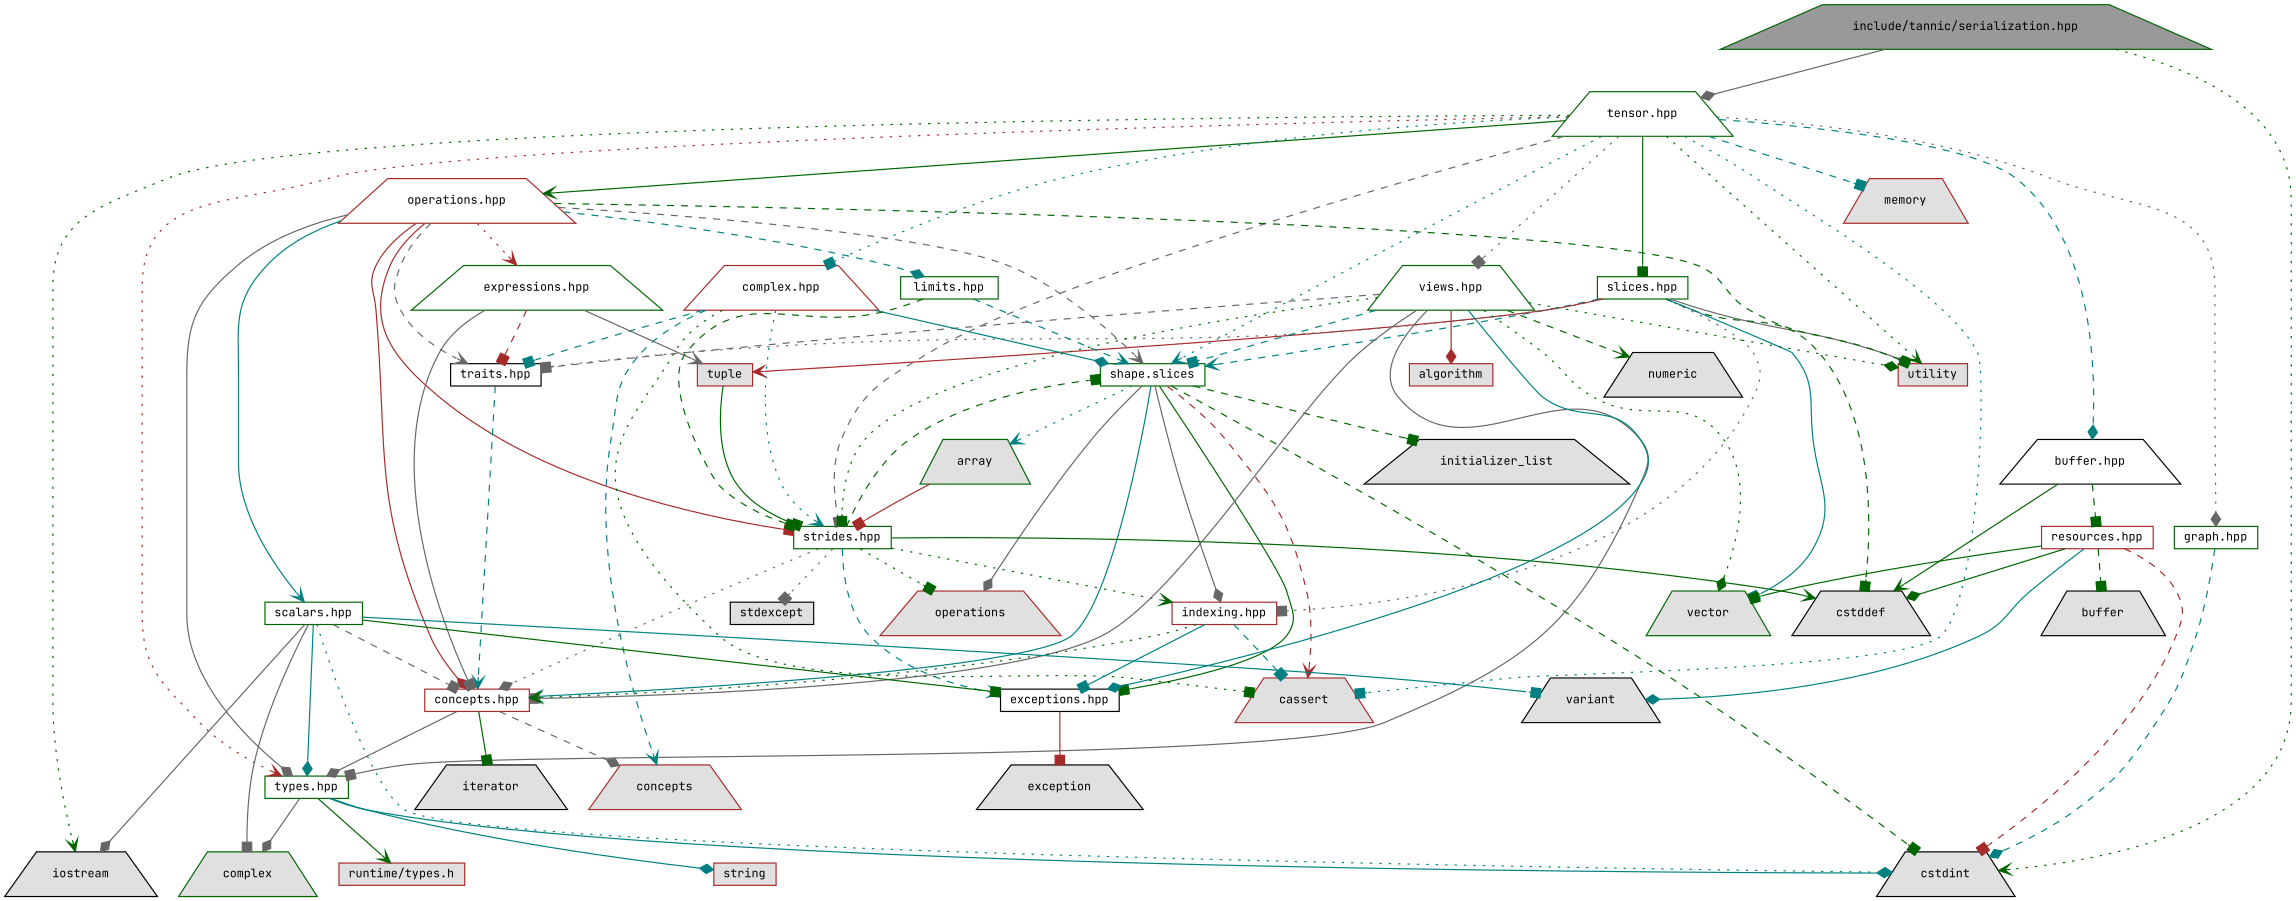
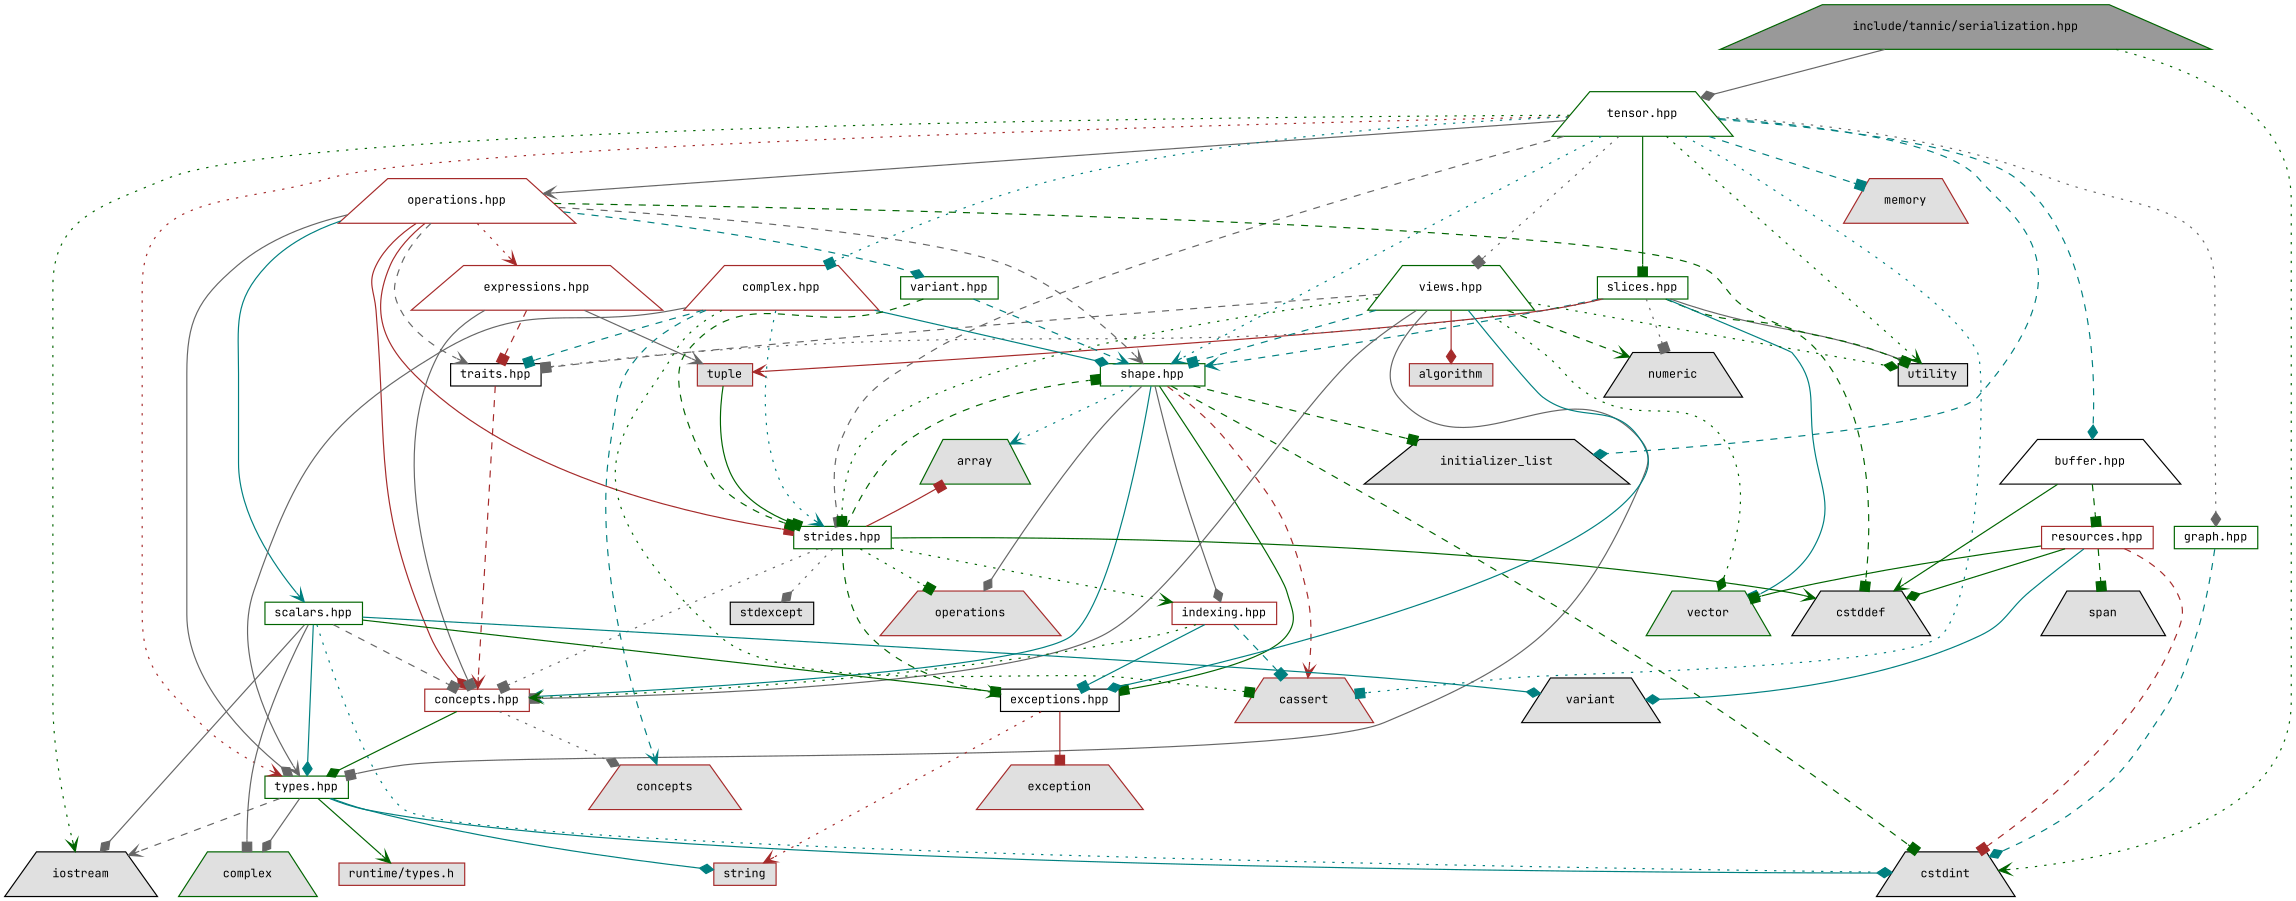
(1060, 157) -> (1060, 157)
(537, 288) -> (537, 288)
(949, 288) -> (949, 288)
none -> (2020, 336)
(1153, 375) -> (1153, 375)
(1933, 375) -> (1933, 375)
none -> (342, 424)
(897, 502) -> (900, 509)
(1633, 520) -> (1653, 317)
(487, 531) -> (487, 531)
(811, 571) -> (811, 571)
(2103, 613) -> (2103, 613)
(664, 615) -> (664, 615)
(945, 650) -> (945, 650)
(894, 656) -> (894, 656)
(553, 736) -> (553, 736)
(398, 741) -> (398, 741)
none -> (908, 784)
(491, 787) -> none
(1060, 787) -> (1060, 787)
none -> (210, 825)
